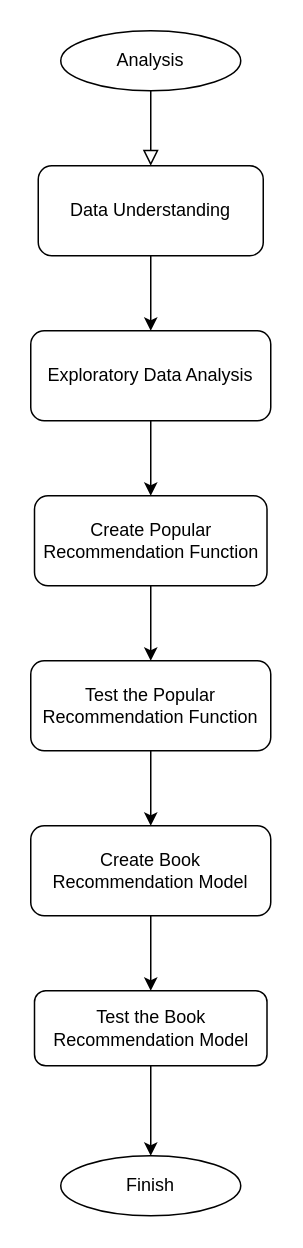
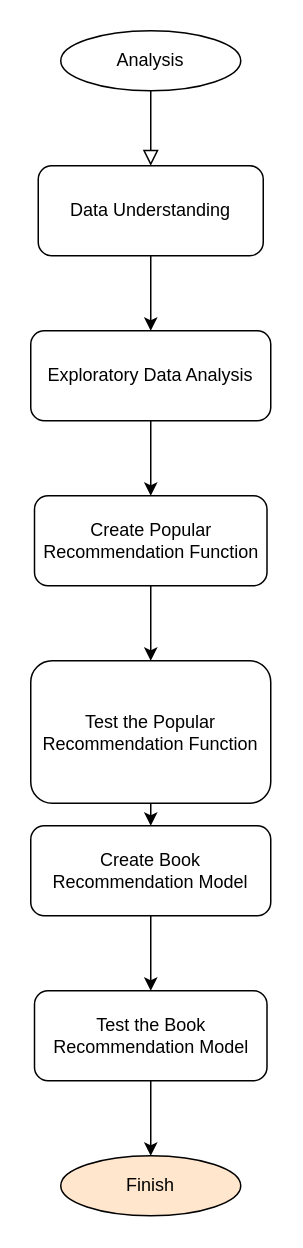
(151, 706) -> (151, 732)
(151, 1028) -> (151, 1036)
(151, 1186) -> (151, 1186)
